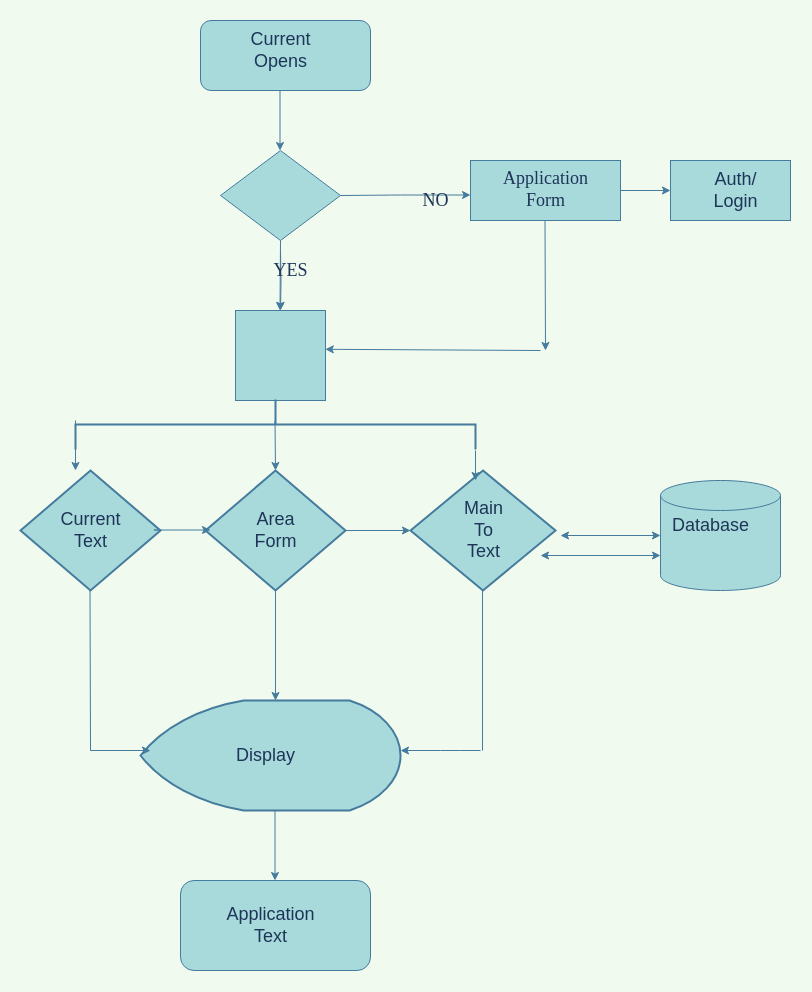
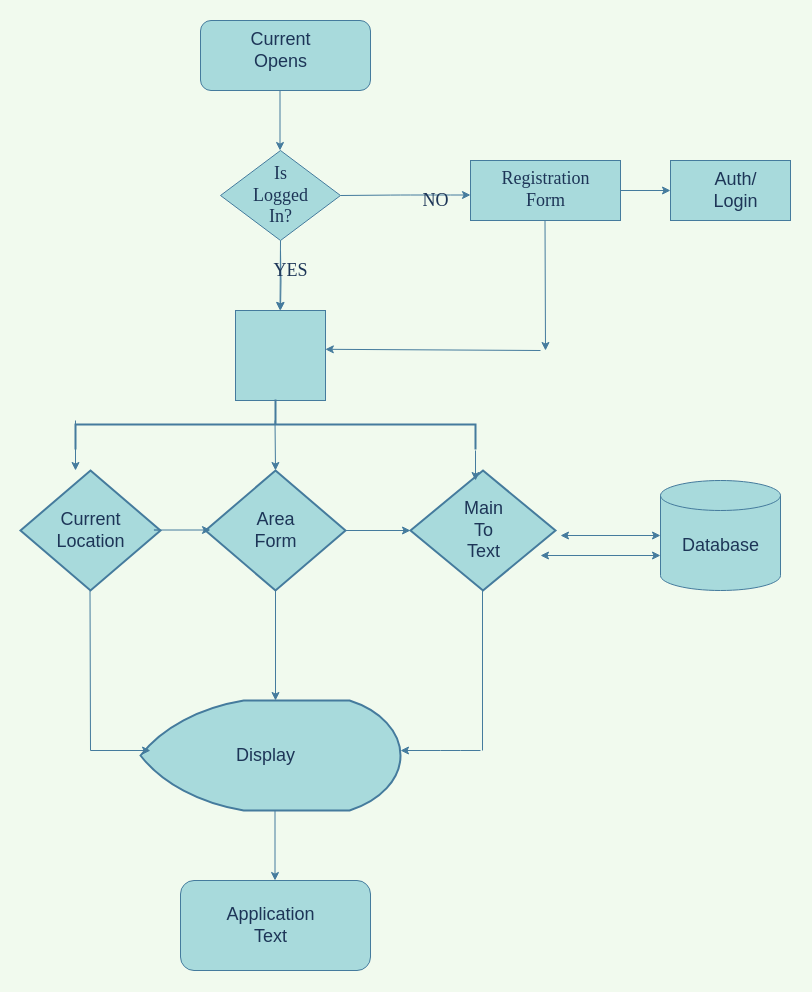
(546, 190) -> (546, 190)
none -> (281, 196)
(711, 526) -> (721, 546)
(91, 531) -> (91, 531)
